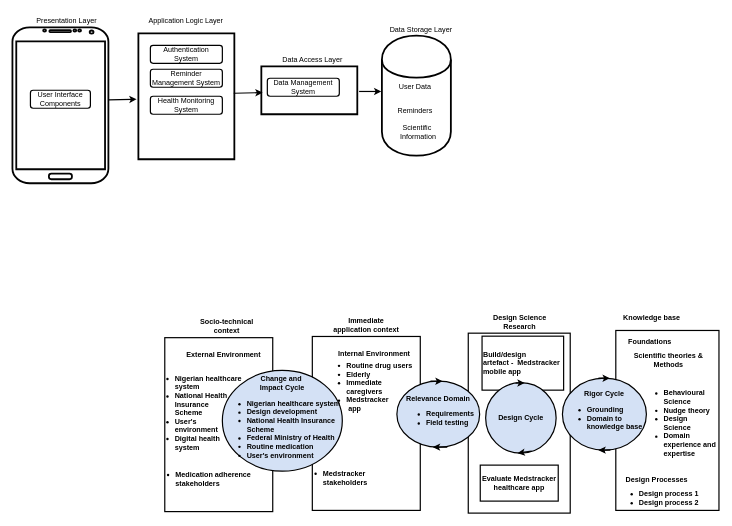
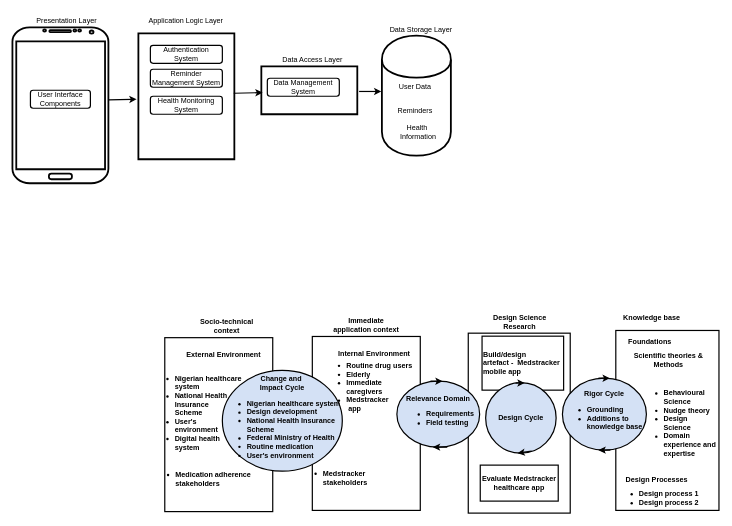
(418, 132) -> (418, 132)
(605, 414) -> (605, 414)
